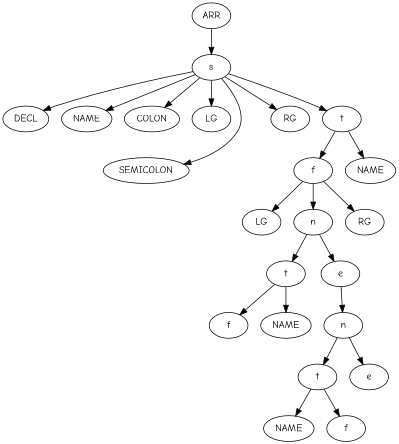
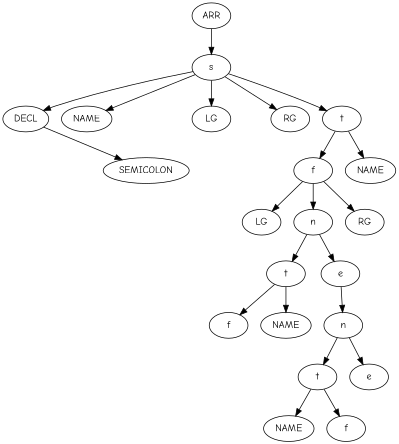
(152, 119) -> none
(238, 131) -> (79, 142)
